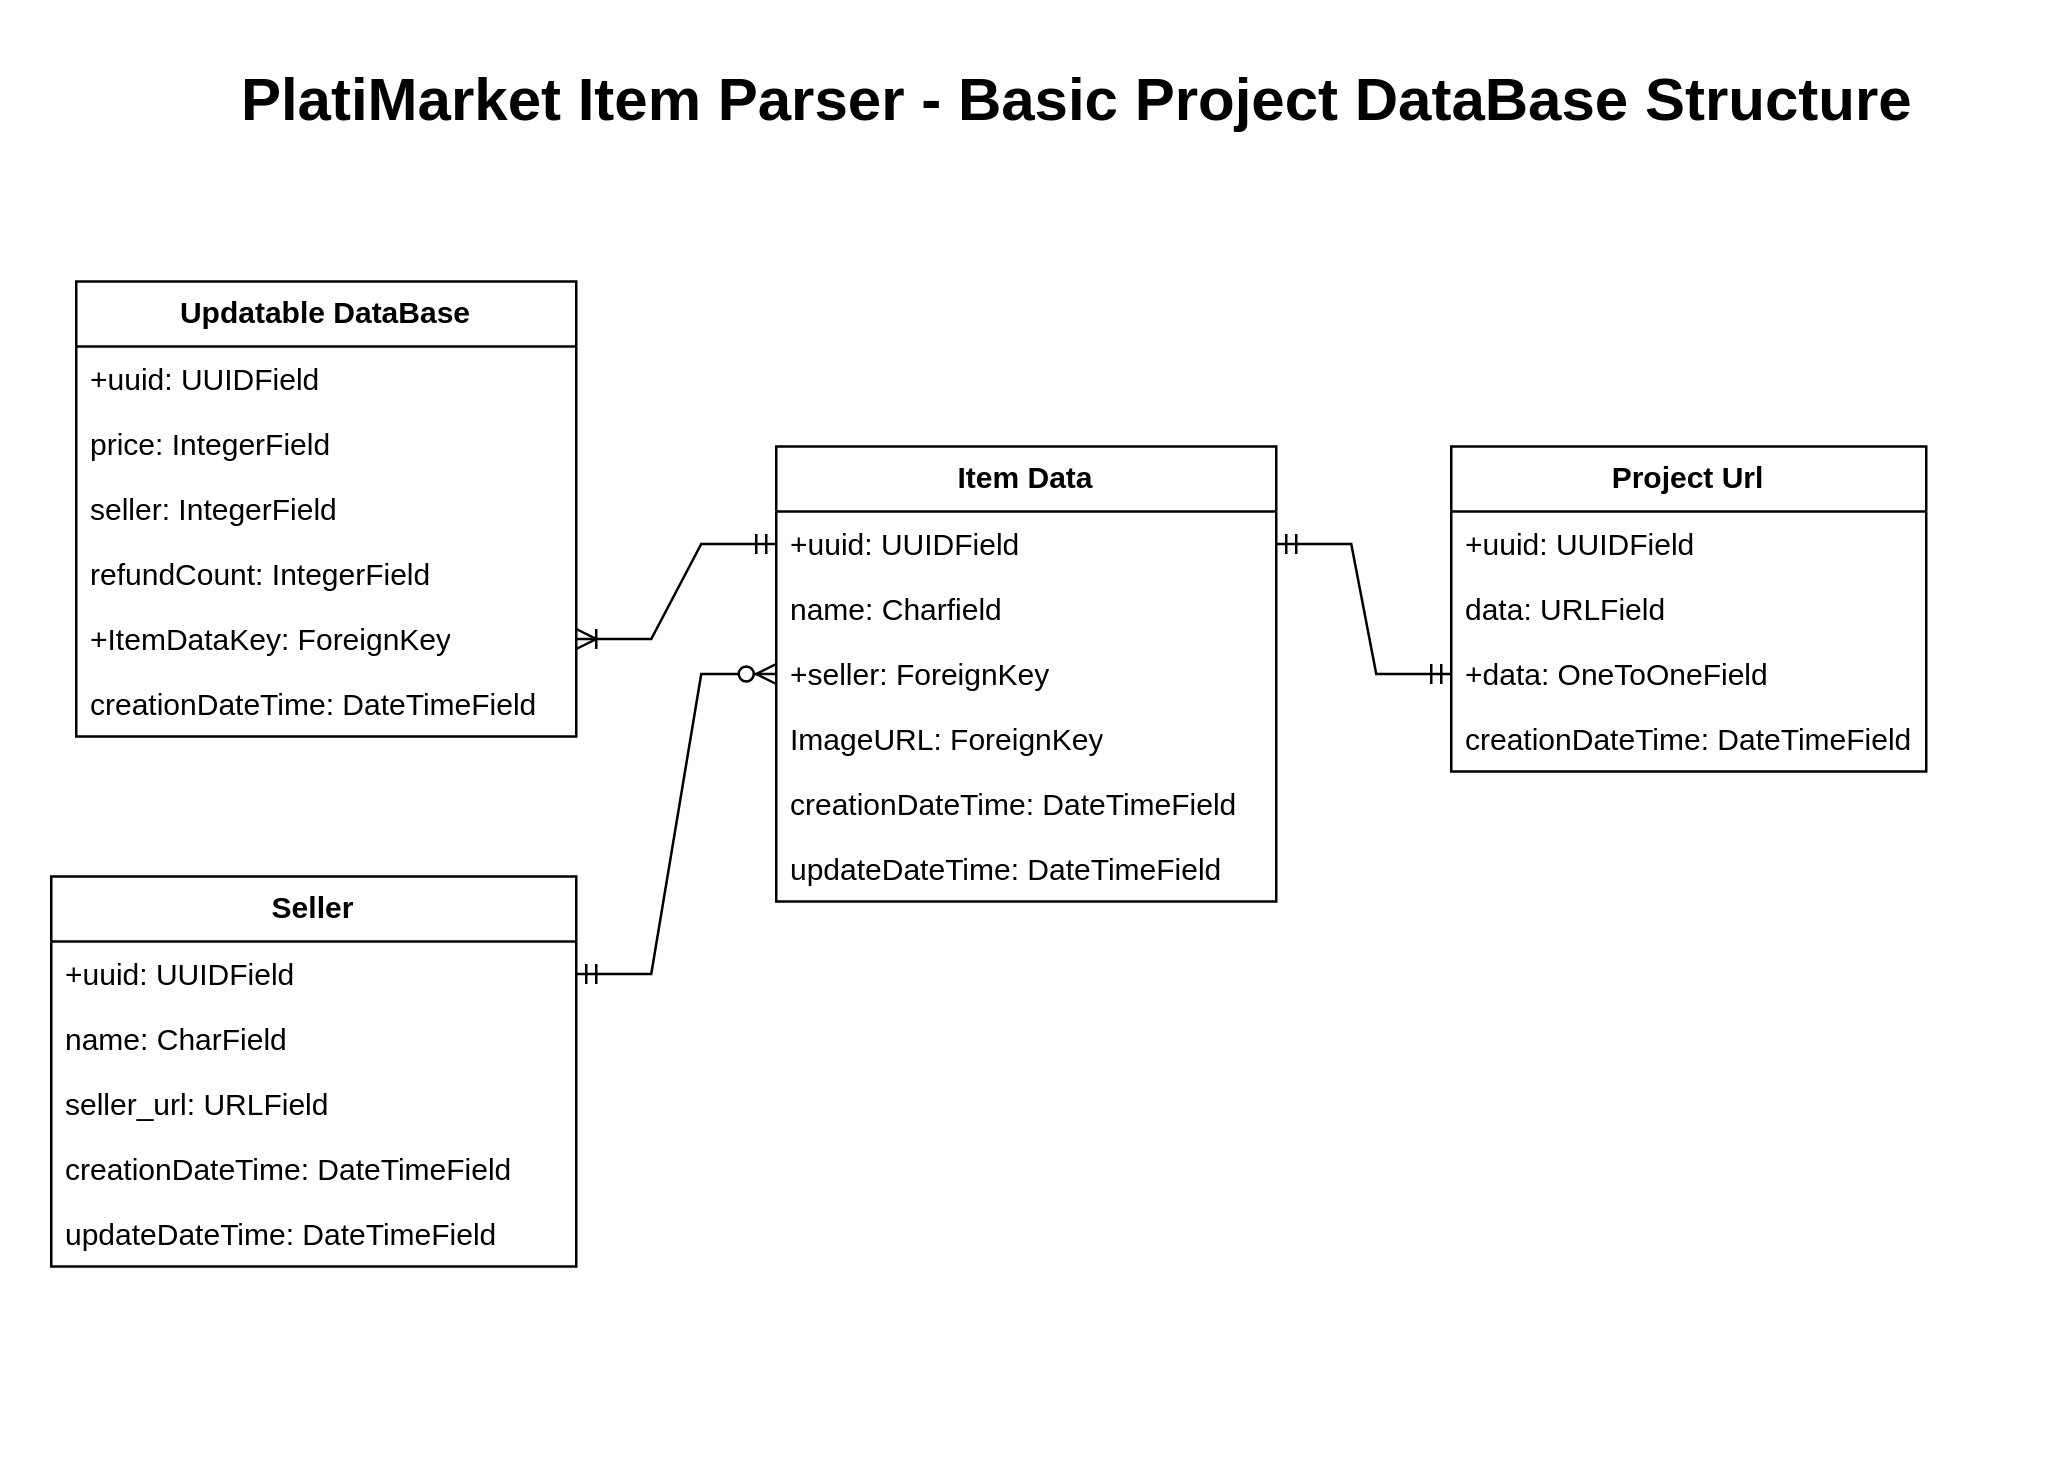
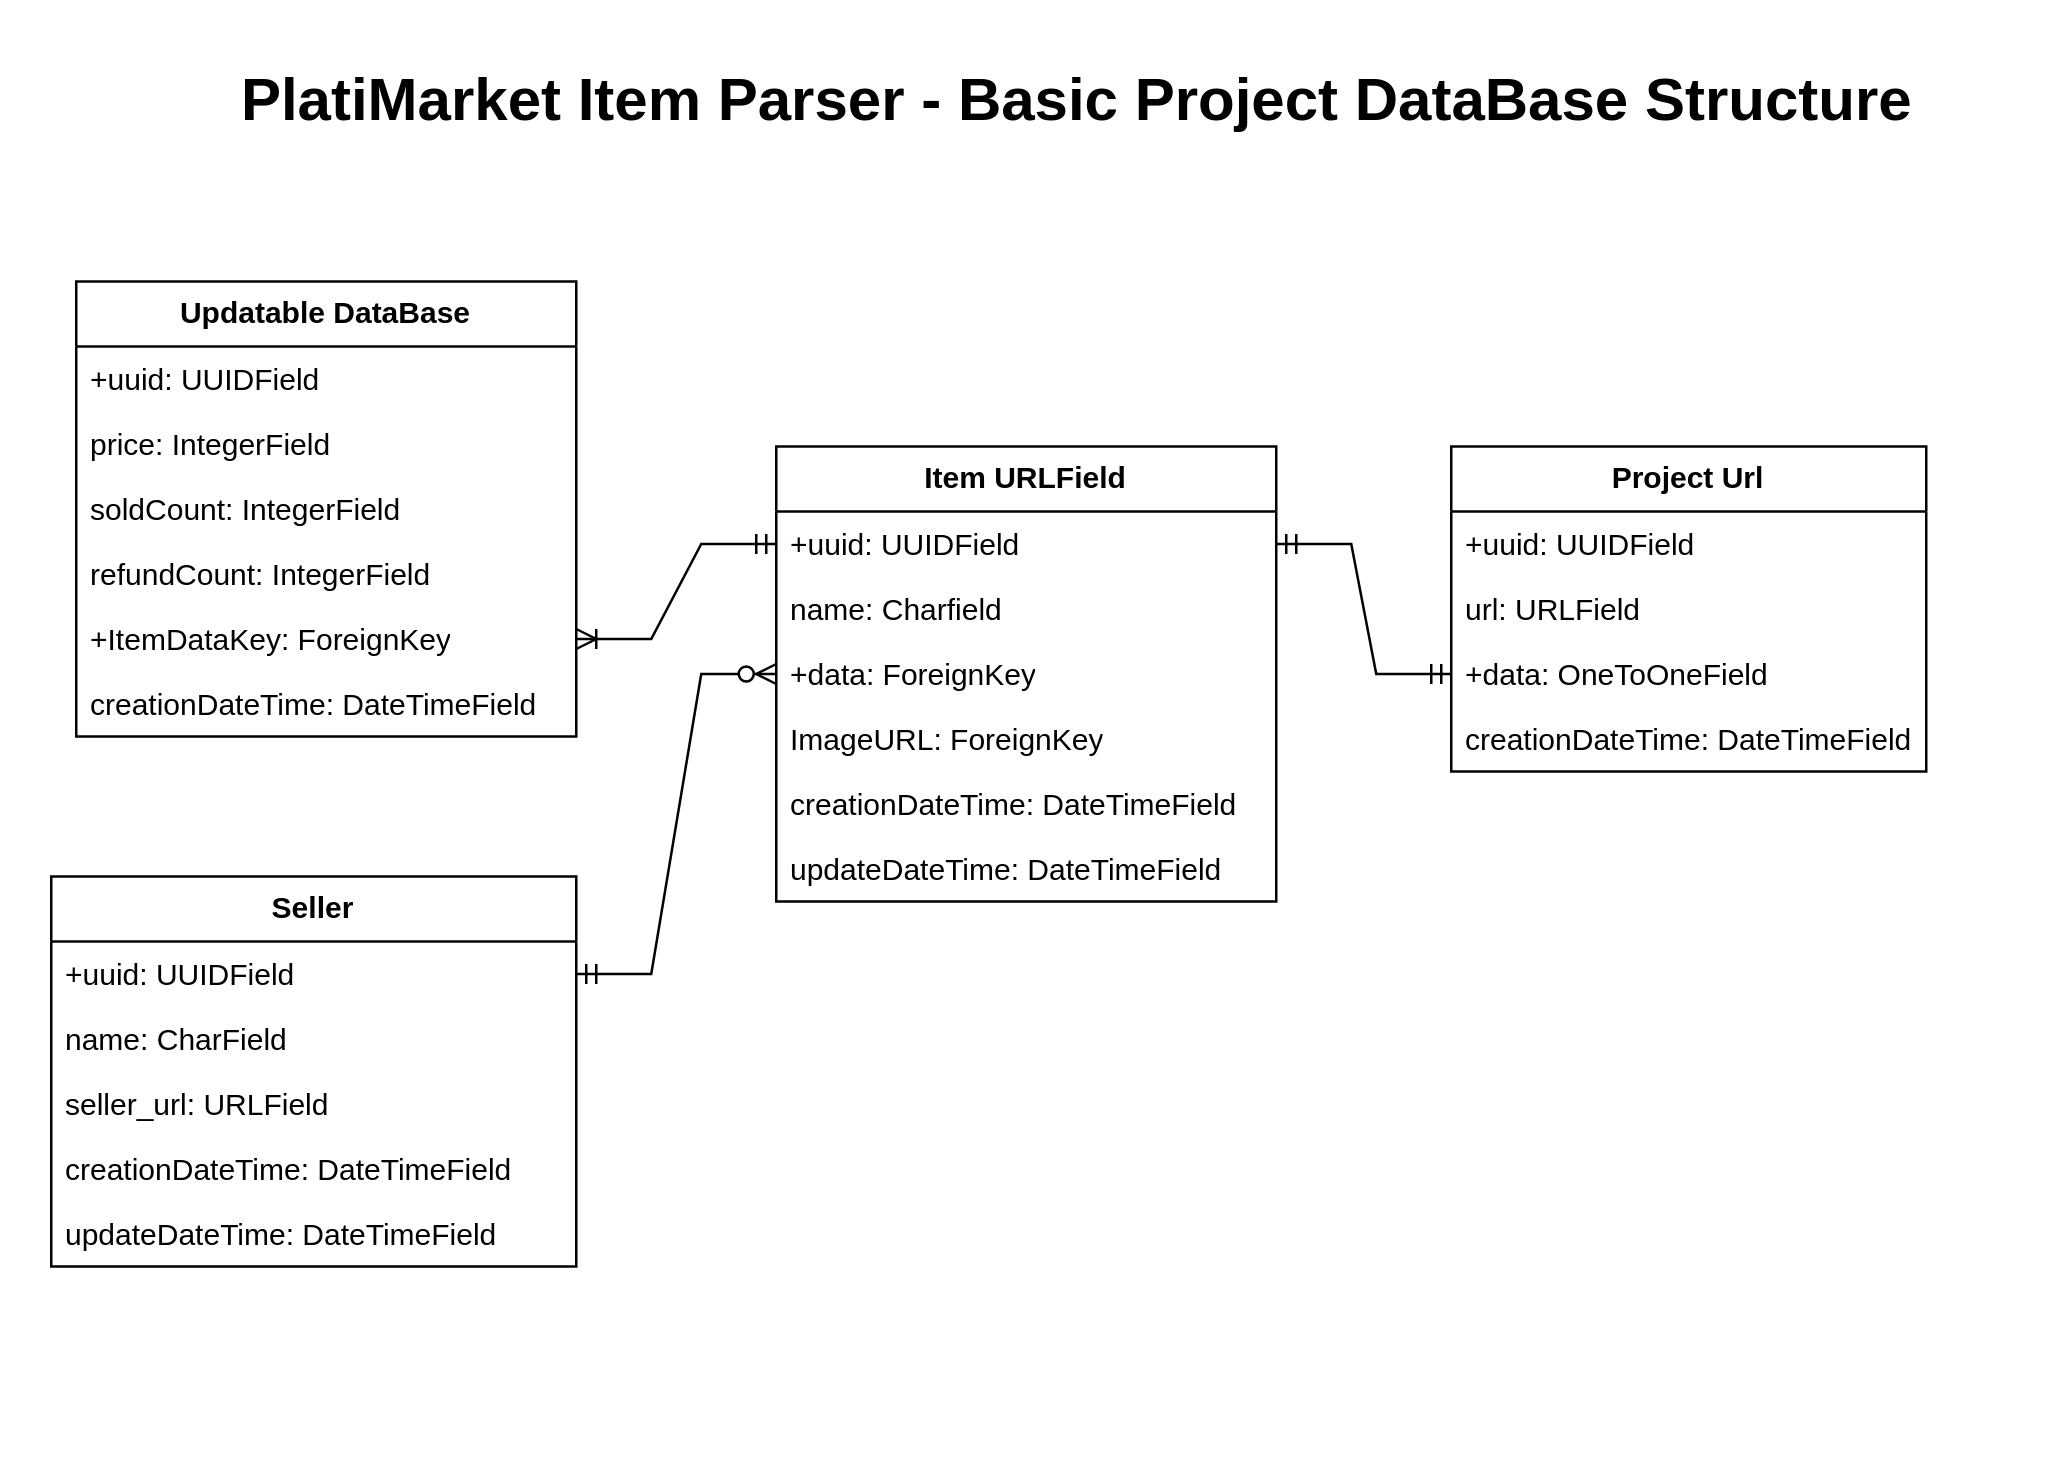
(1026, 479) -> (1026, 479)
(240, 512) -> (269, 512)
(1568, 612) -> (1556, 612)
(931, 677) -> (922, 677)
